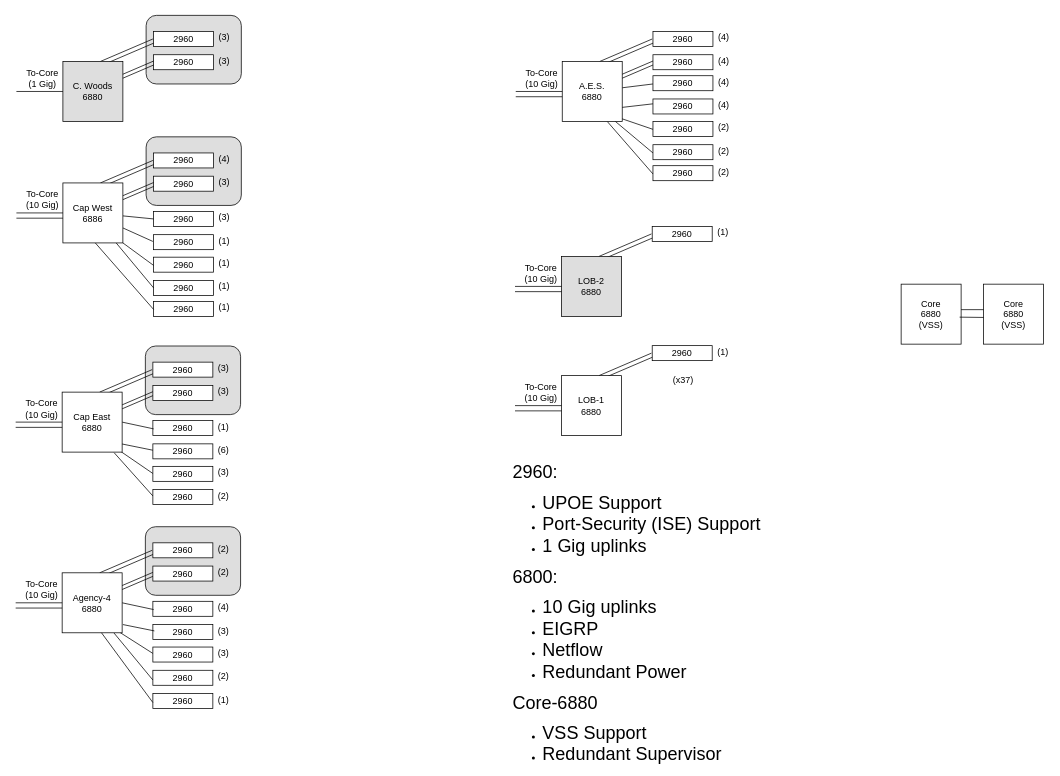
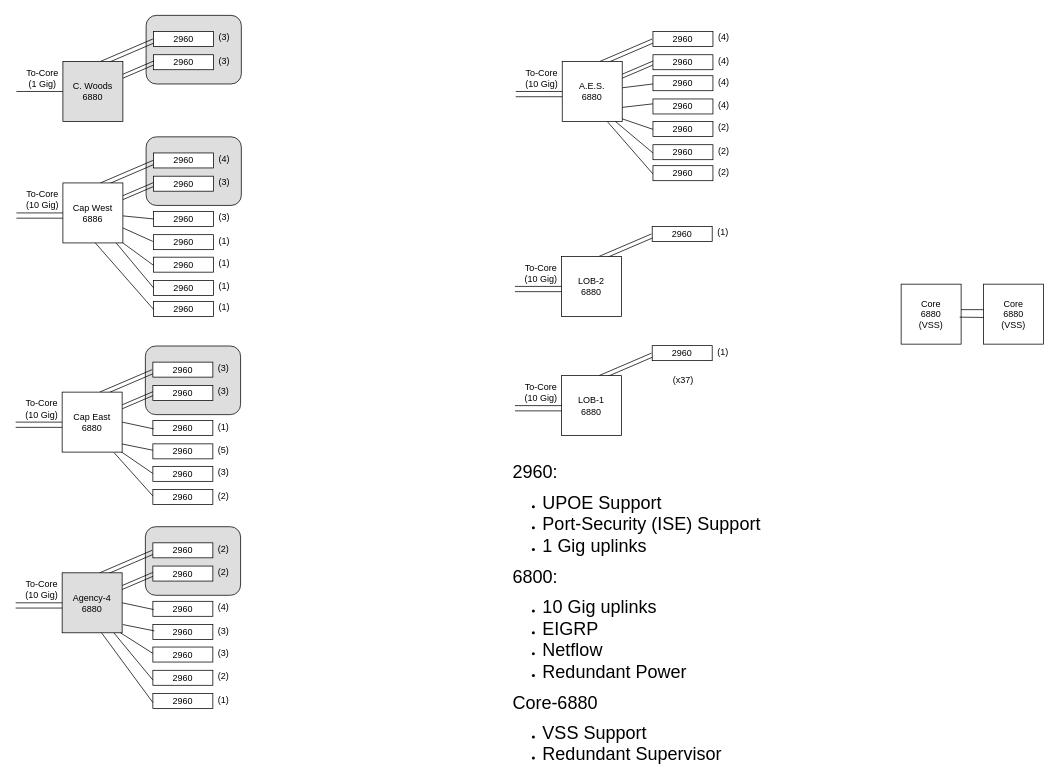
(591, 287) -> (591, 287)
(224, 450) -> (224, 450)
(92, 603) -> (92, 603)
